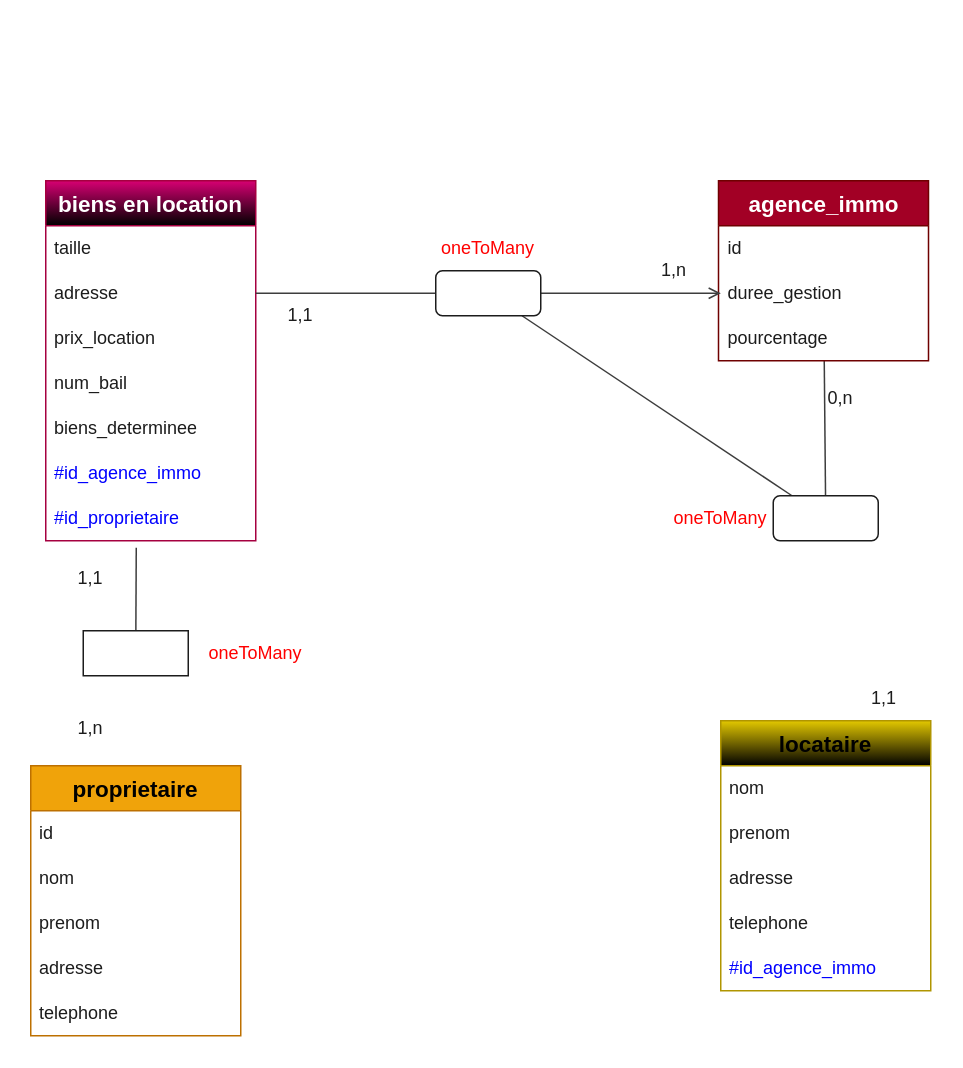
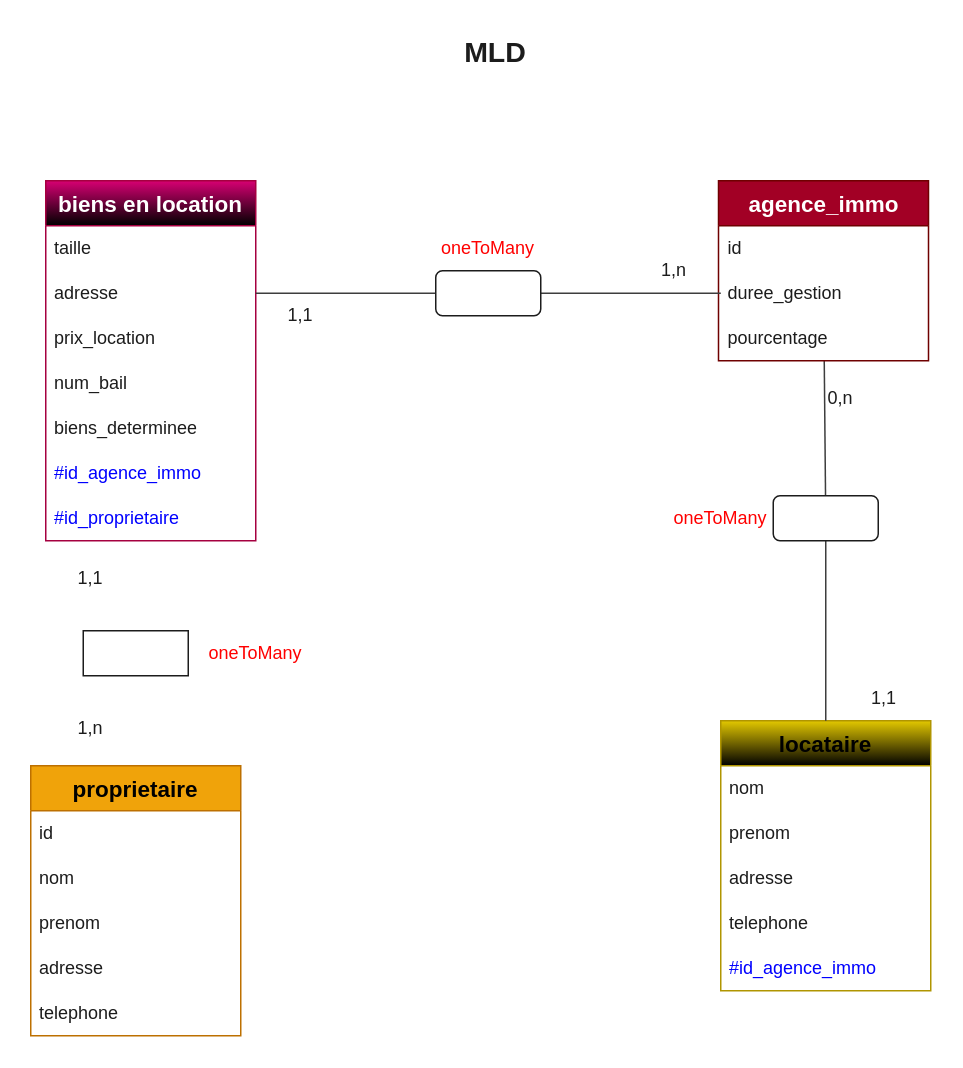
none -> (496, 53)
(713, 293) -> (716, 293)
(657, 406) -> (826, 631)
(136, 589) -> none
